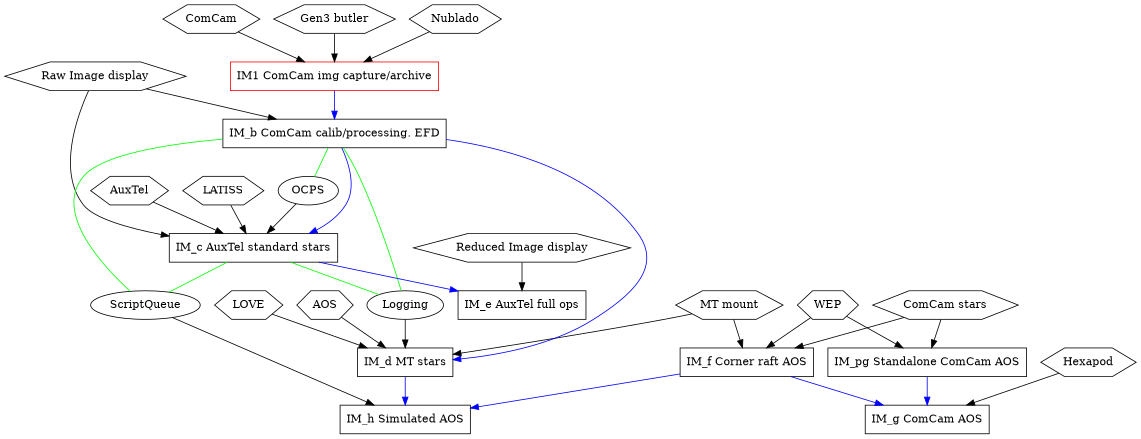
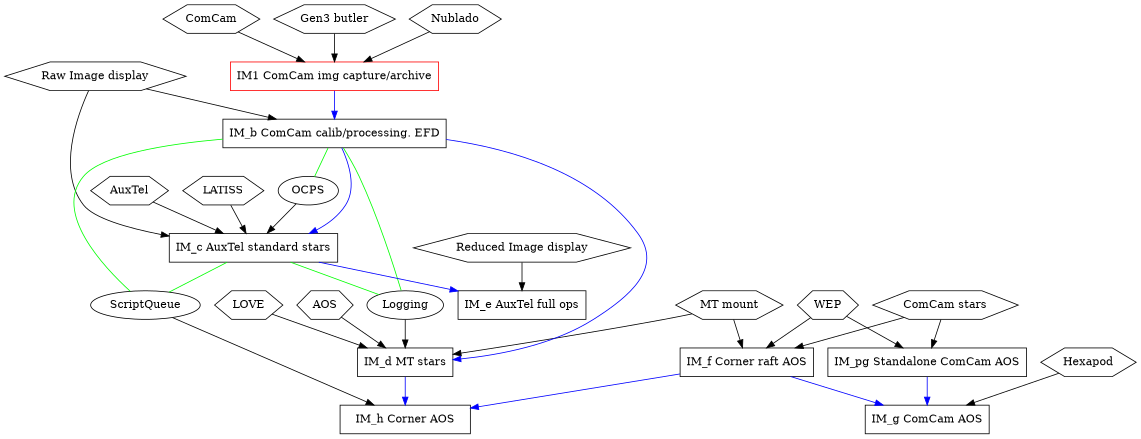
(405, 419) -> (405, 419)
